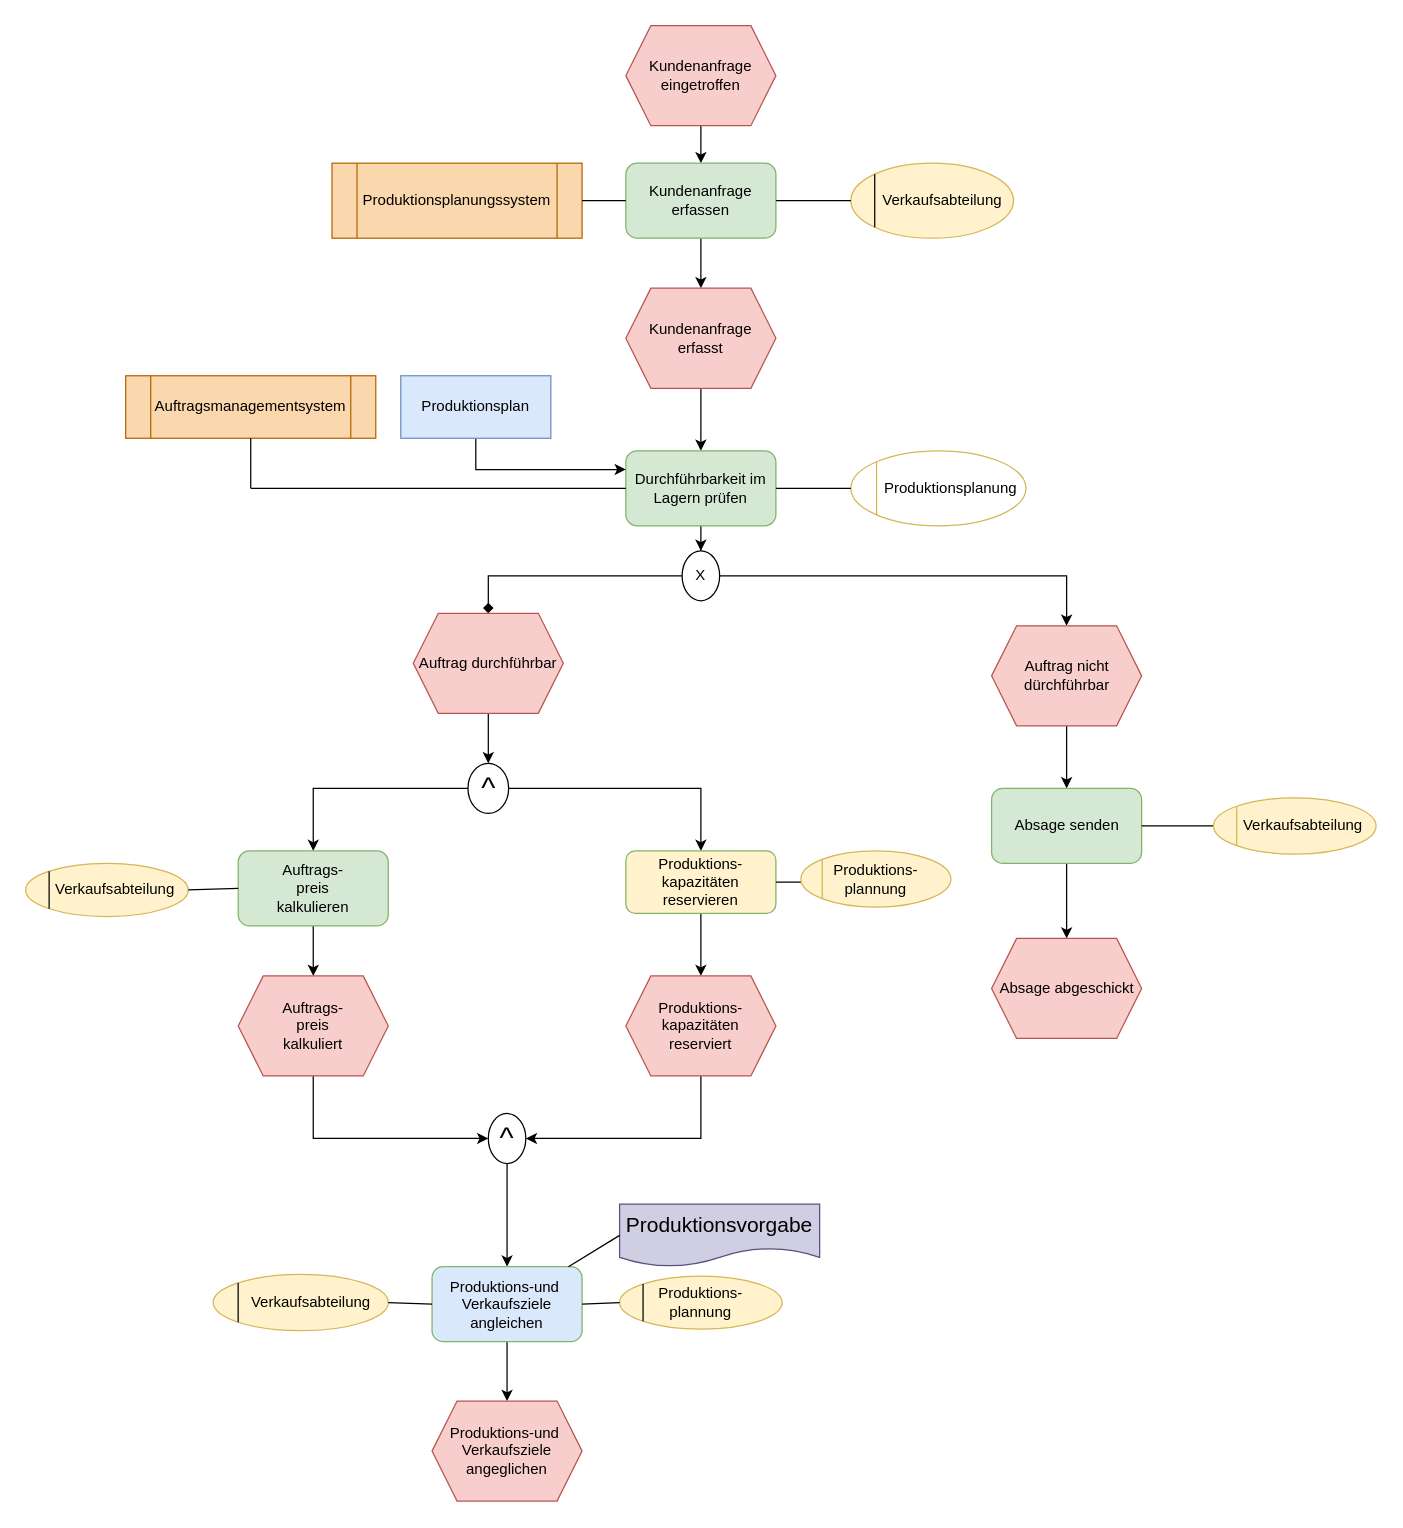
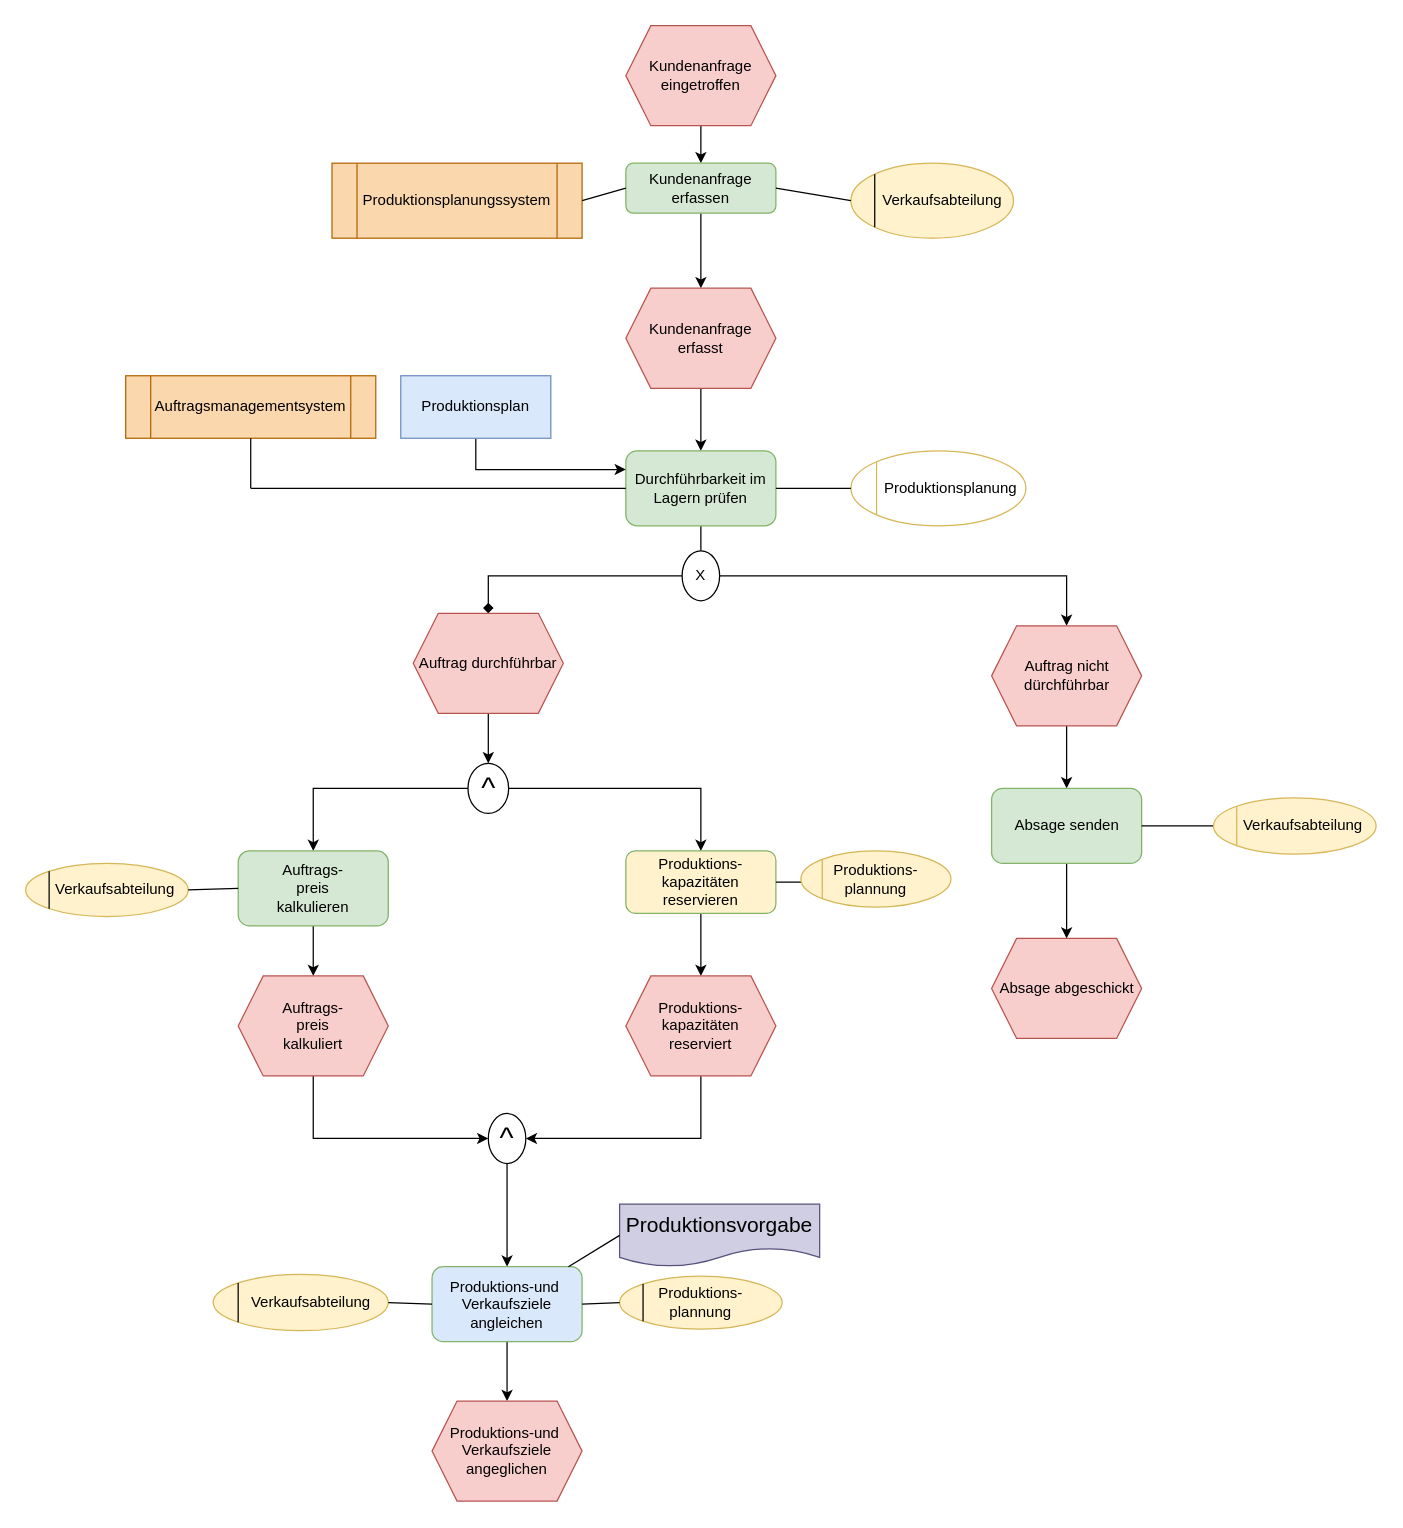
(701, 201) -> (701, 188)
(701, 541) -> (701, 544)
